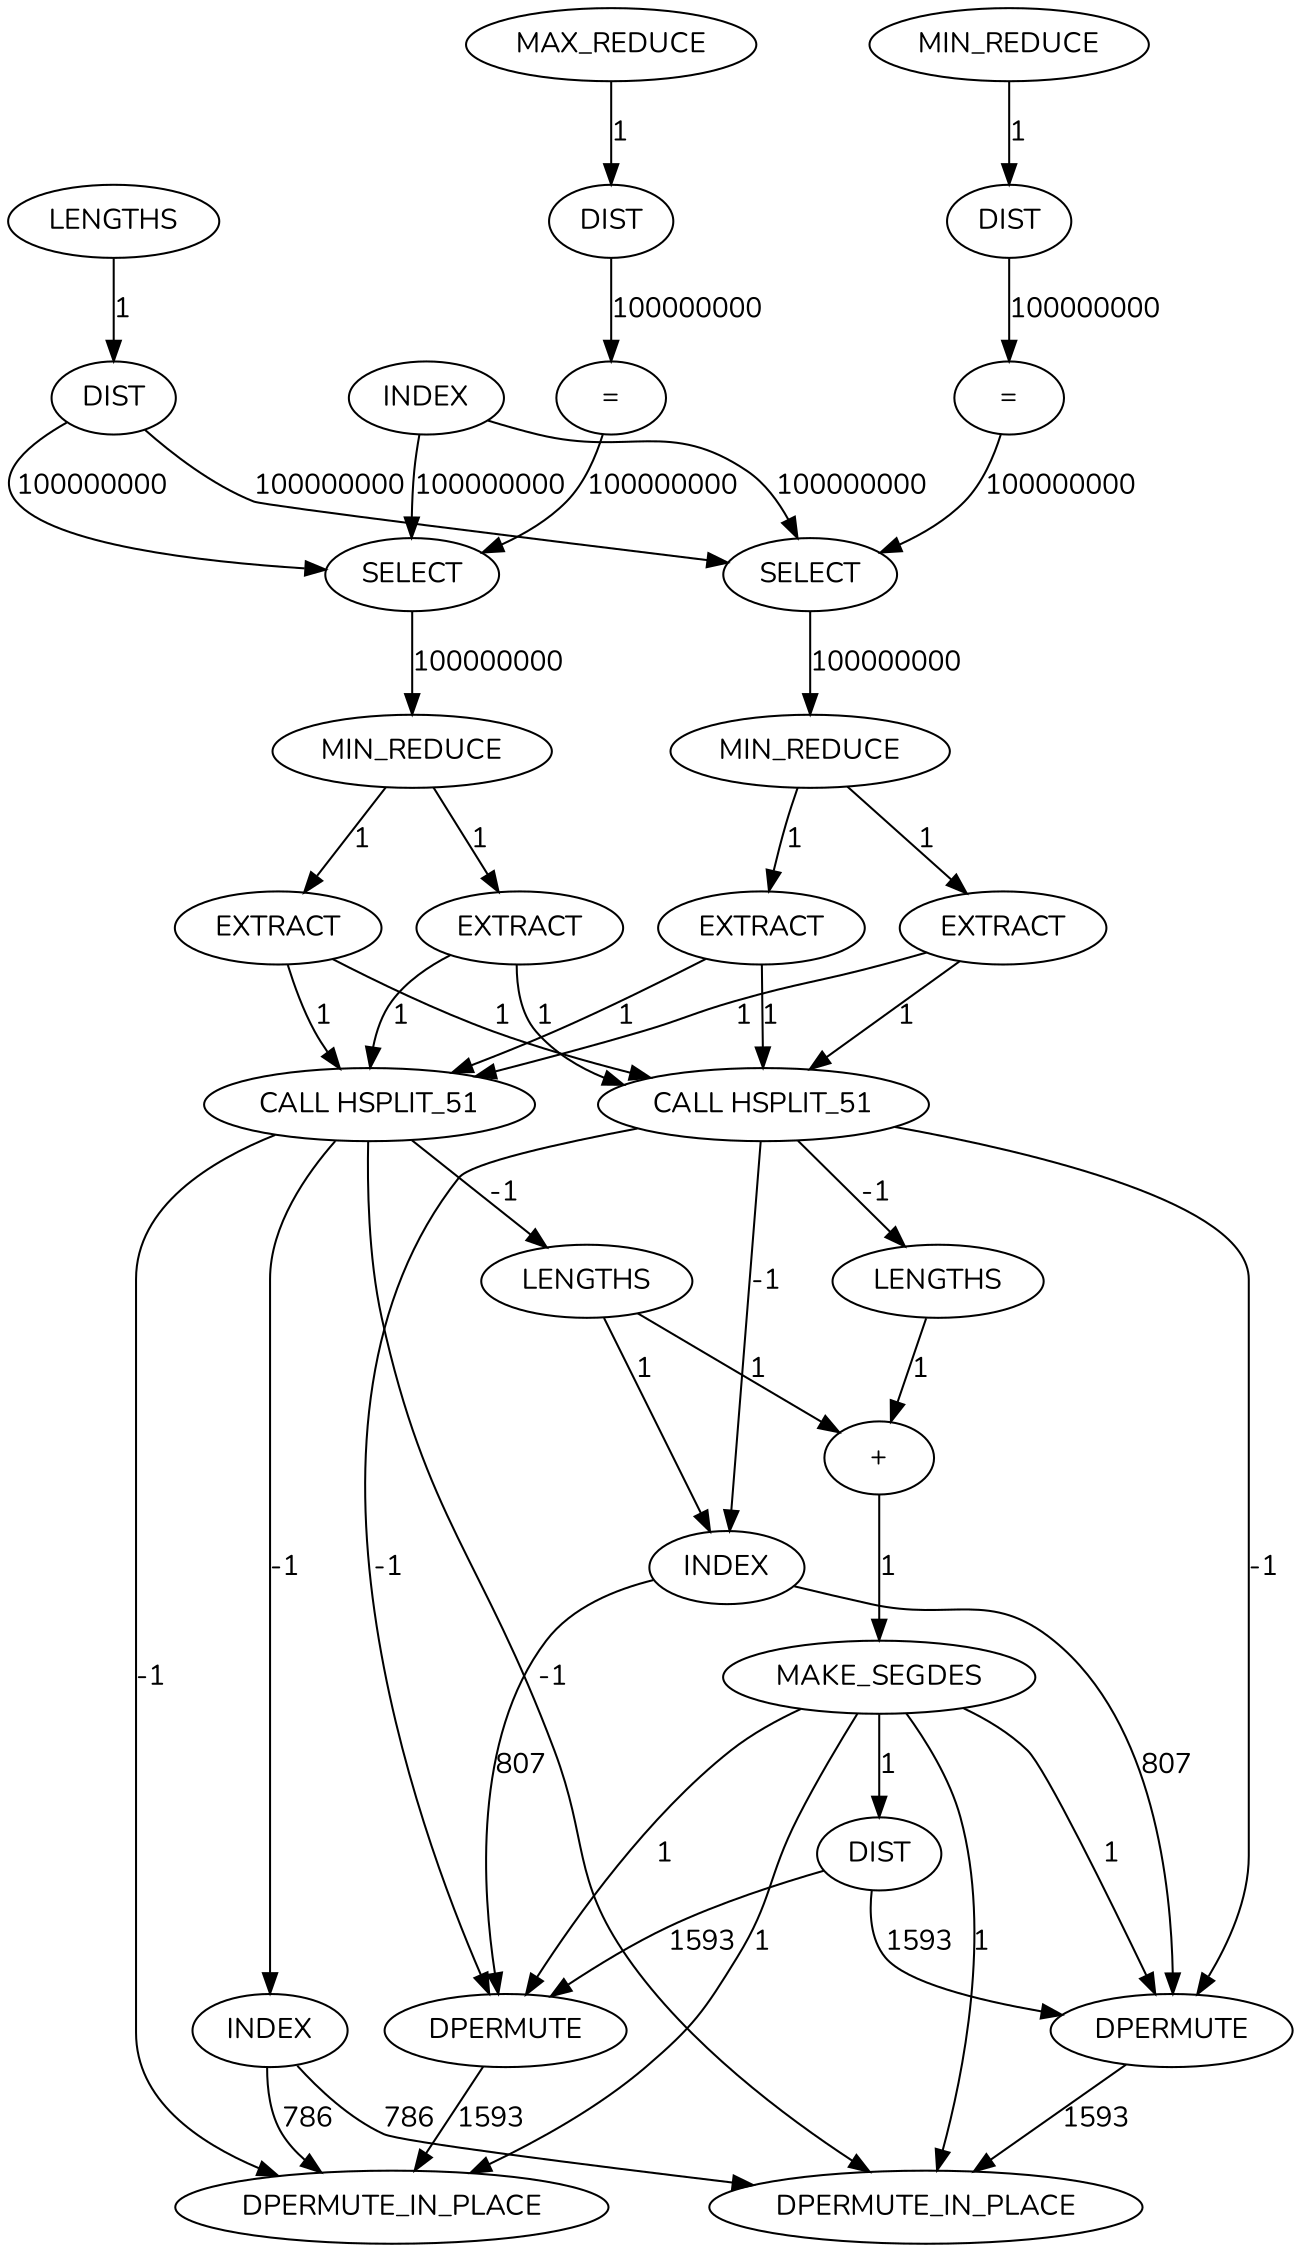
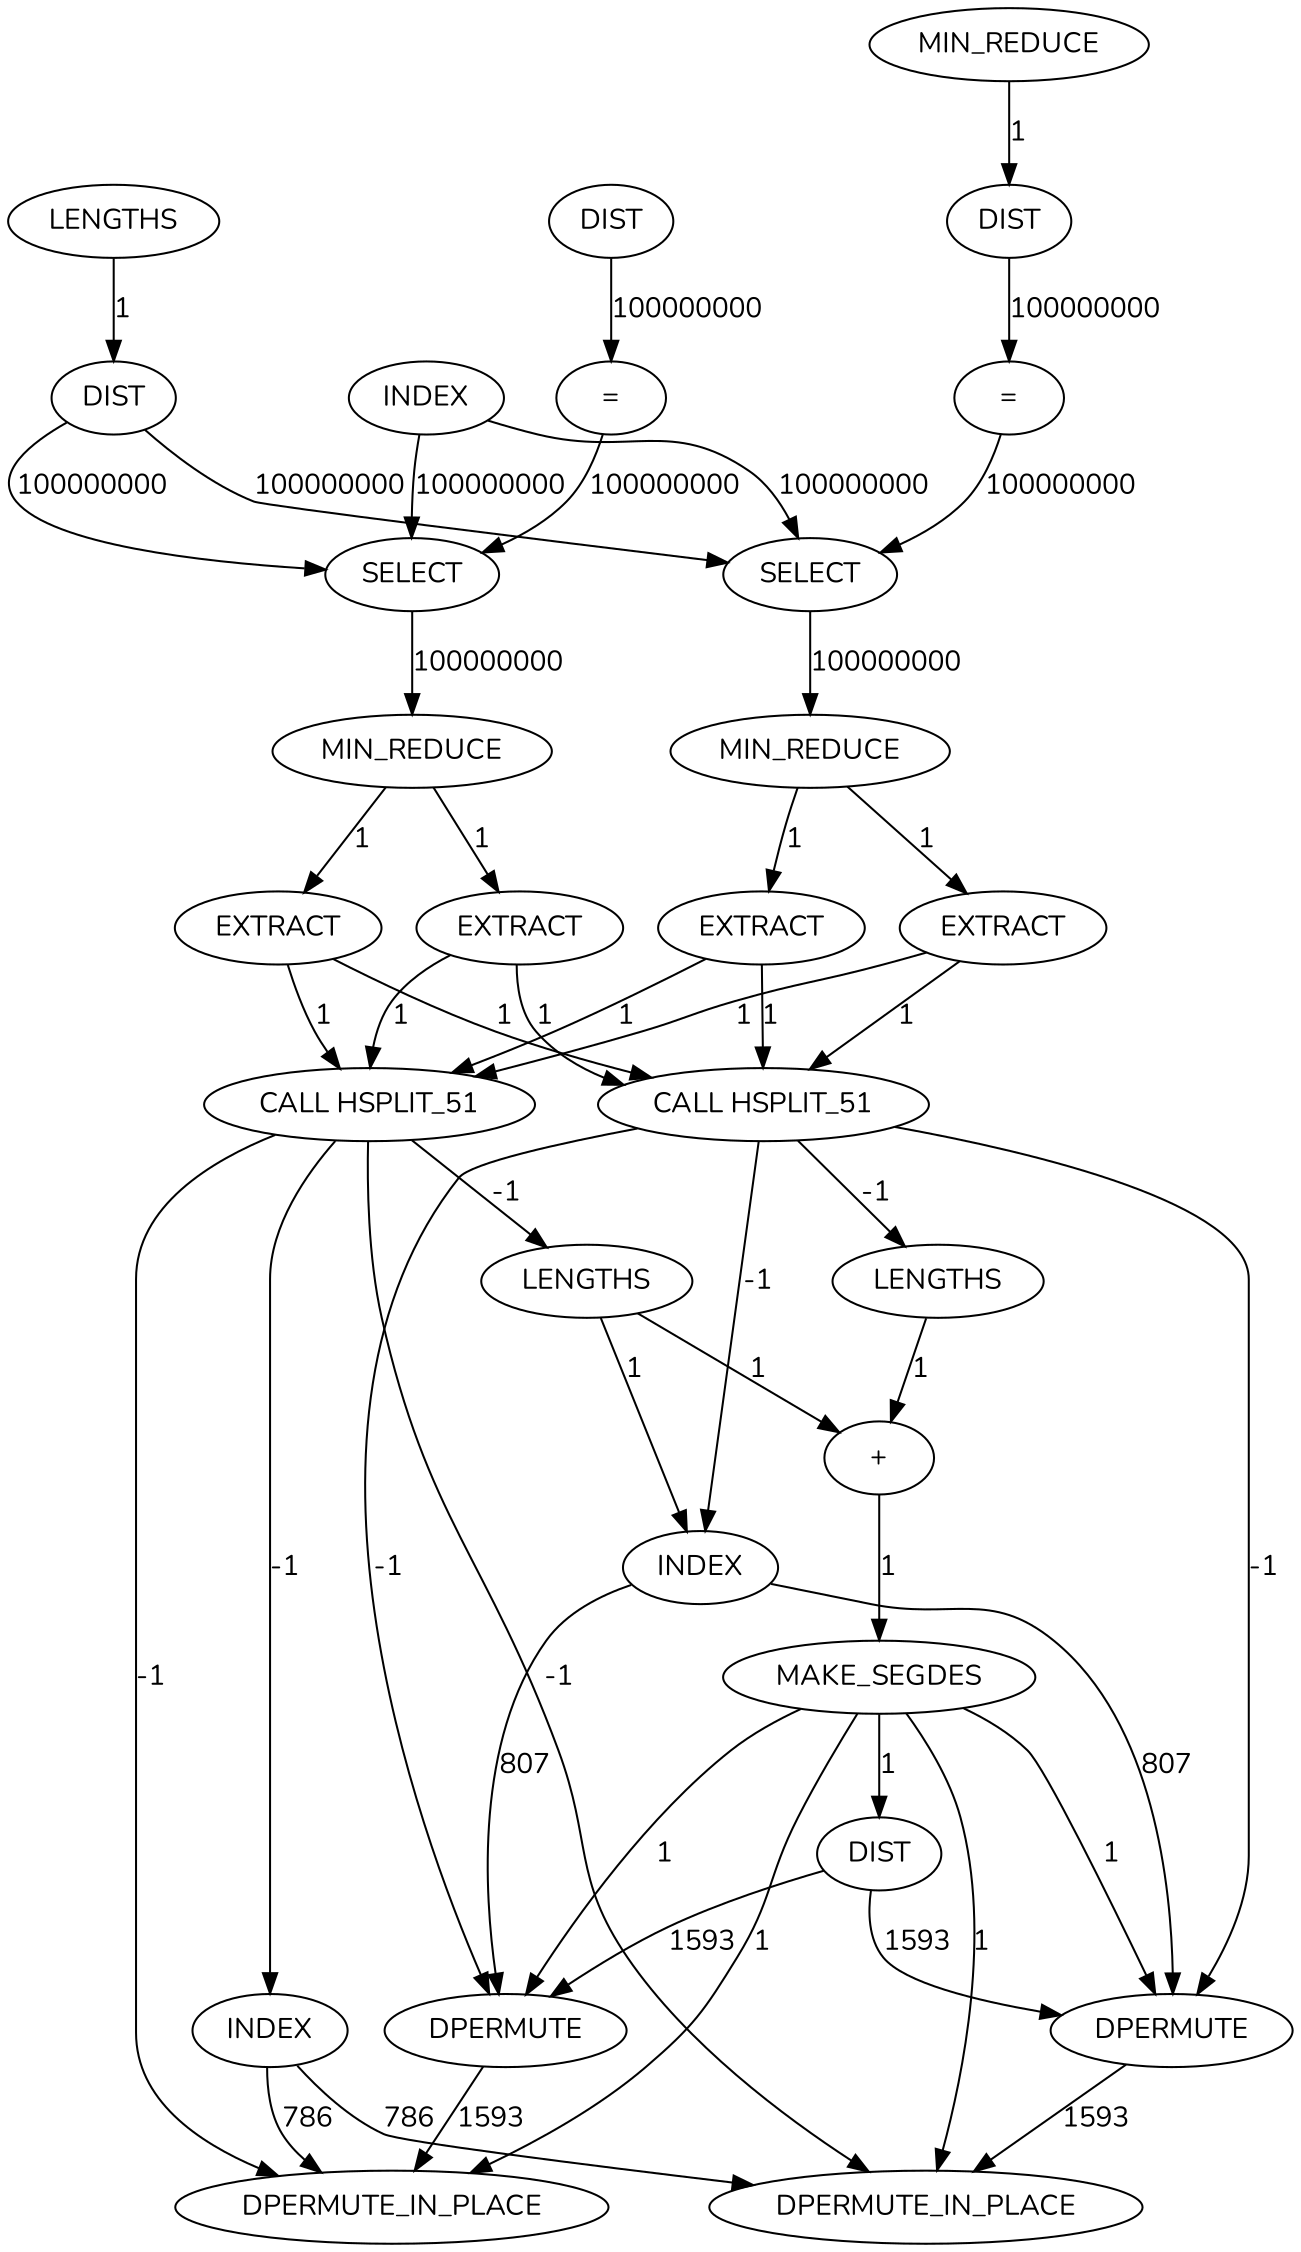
(611, 45) -> none
